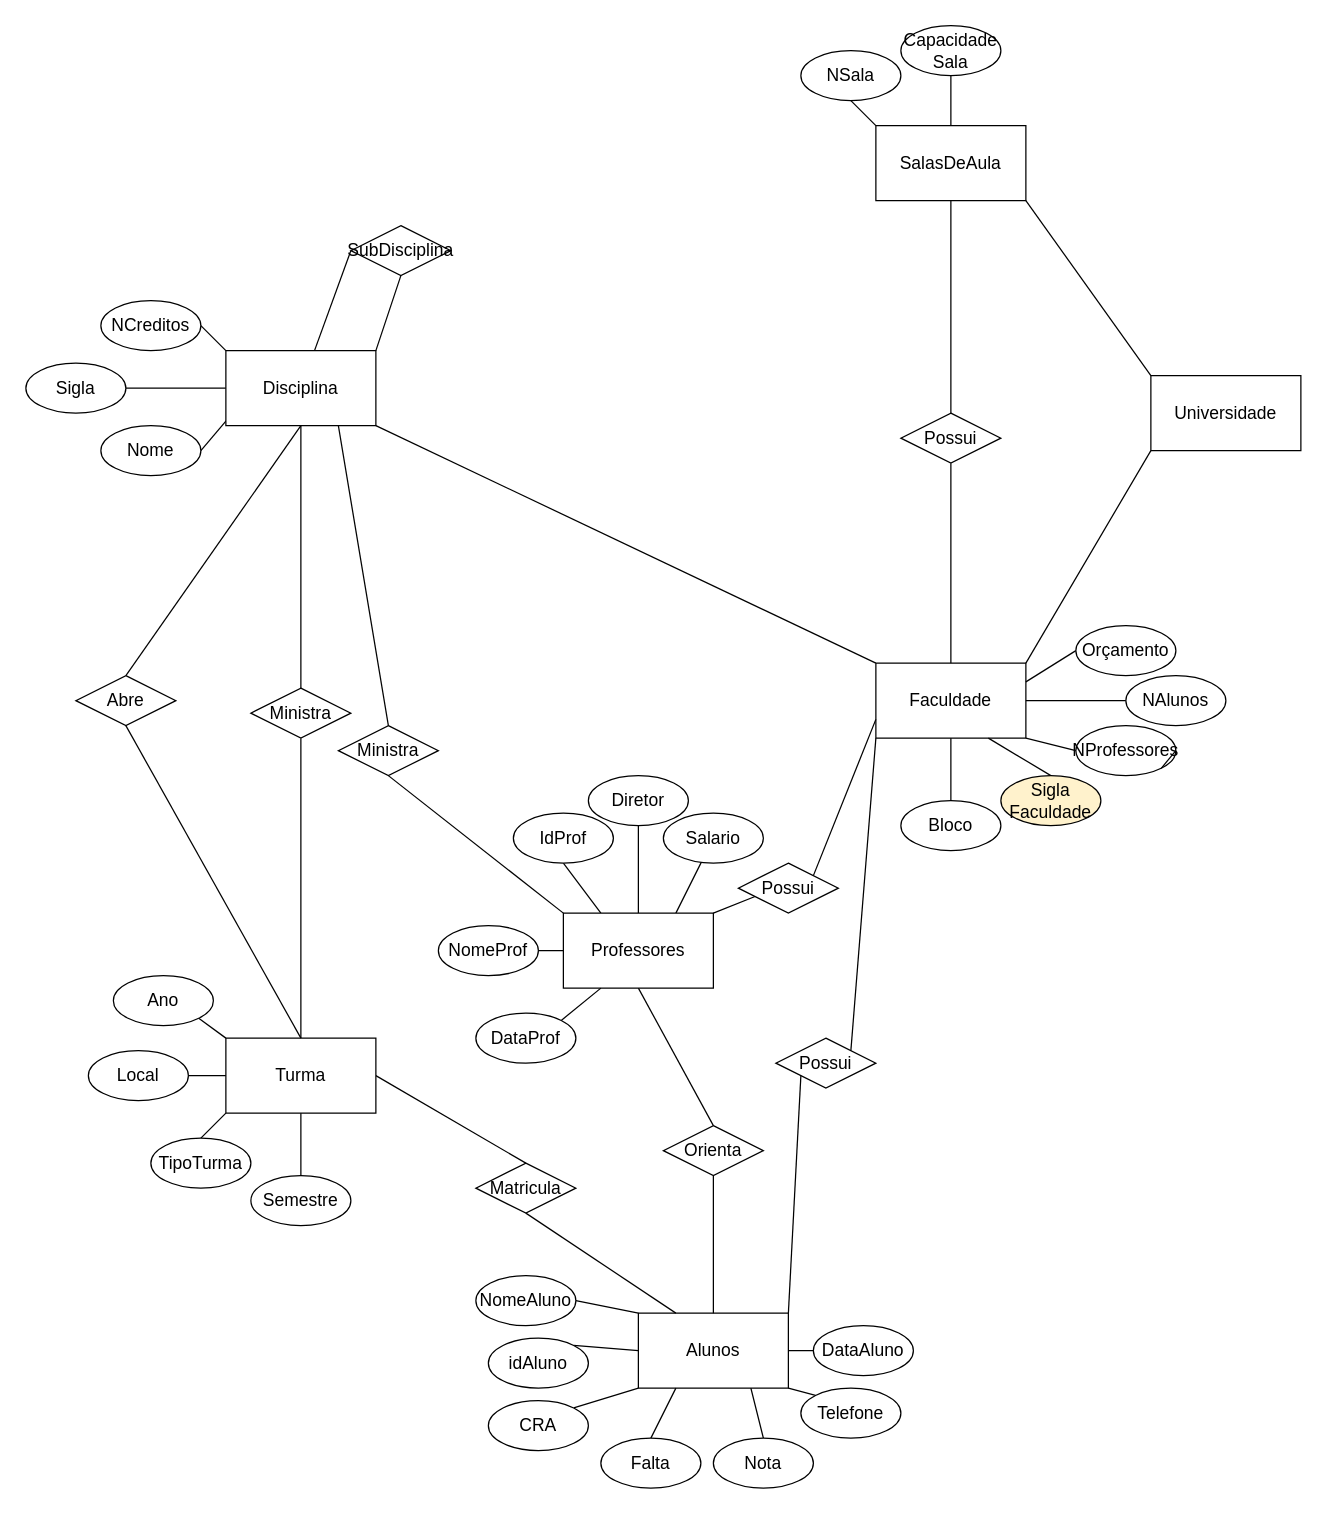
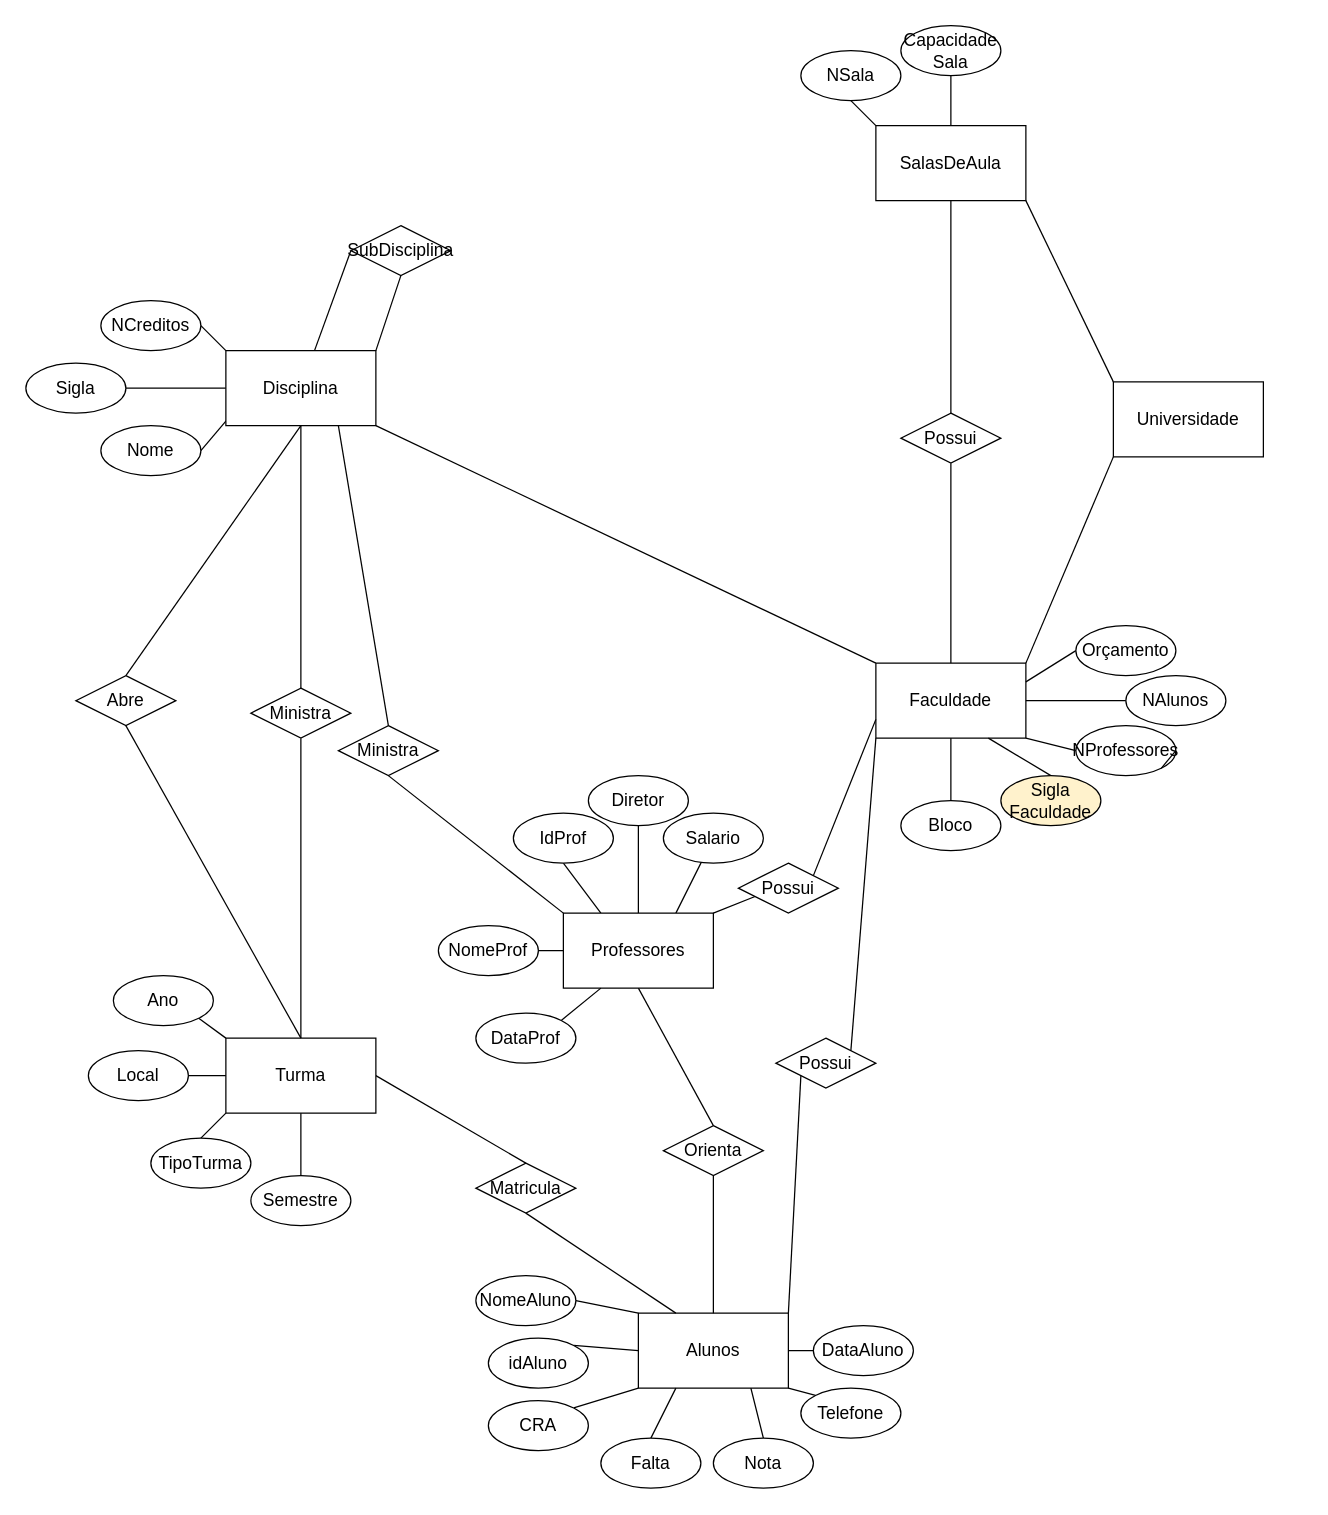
(1226, 413) -> (1188, 419)
